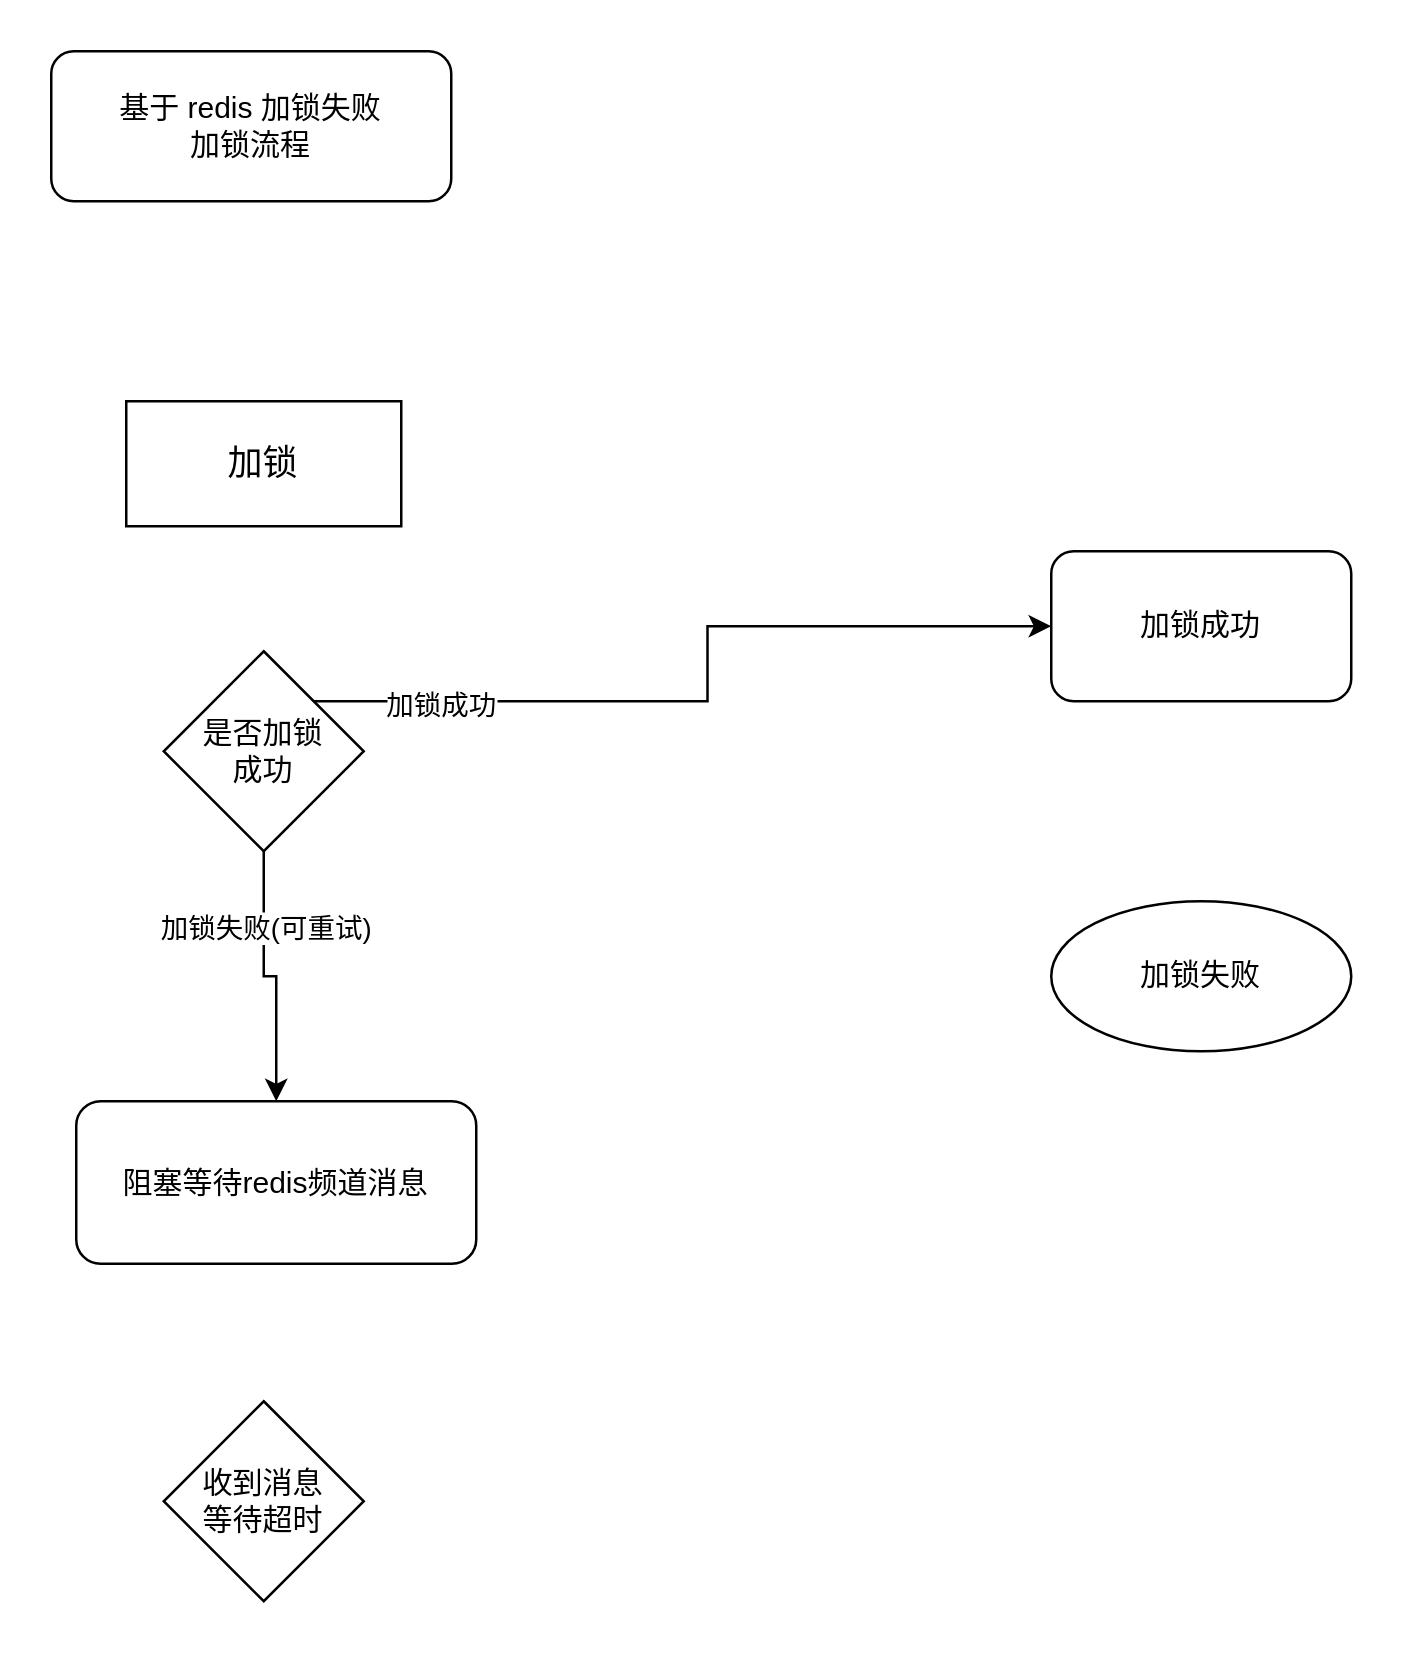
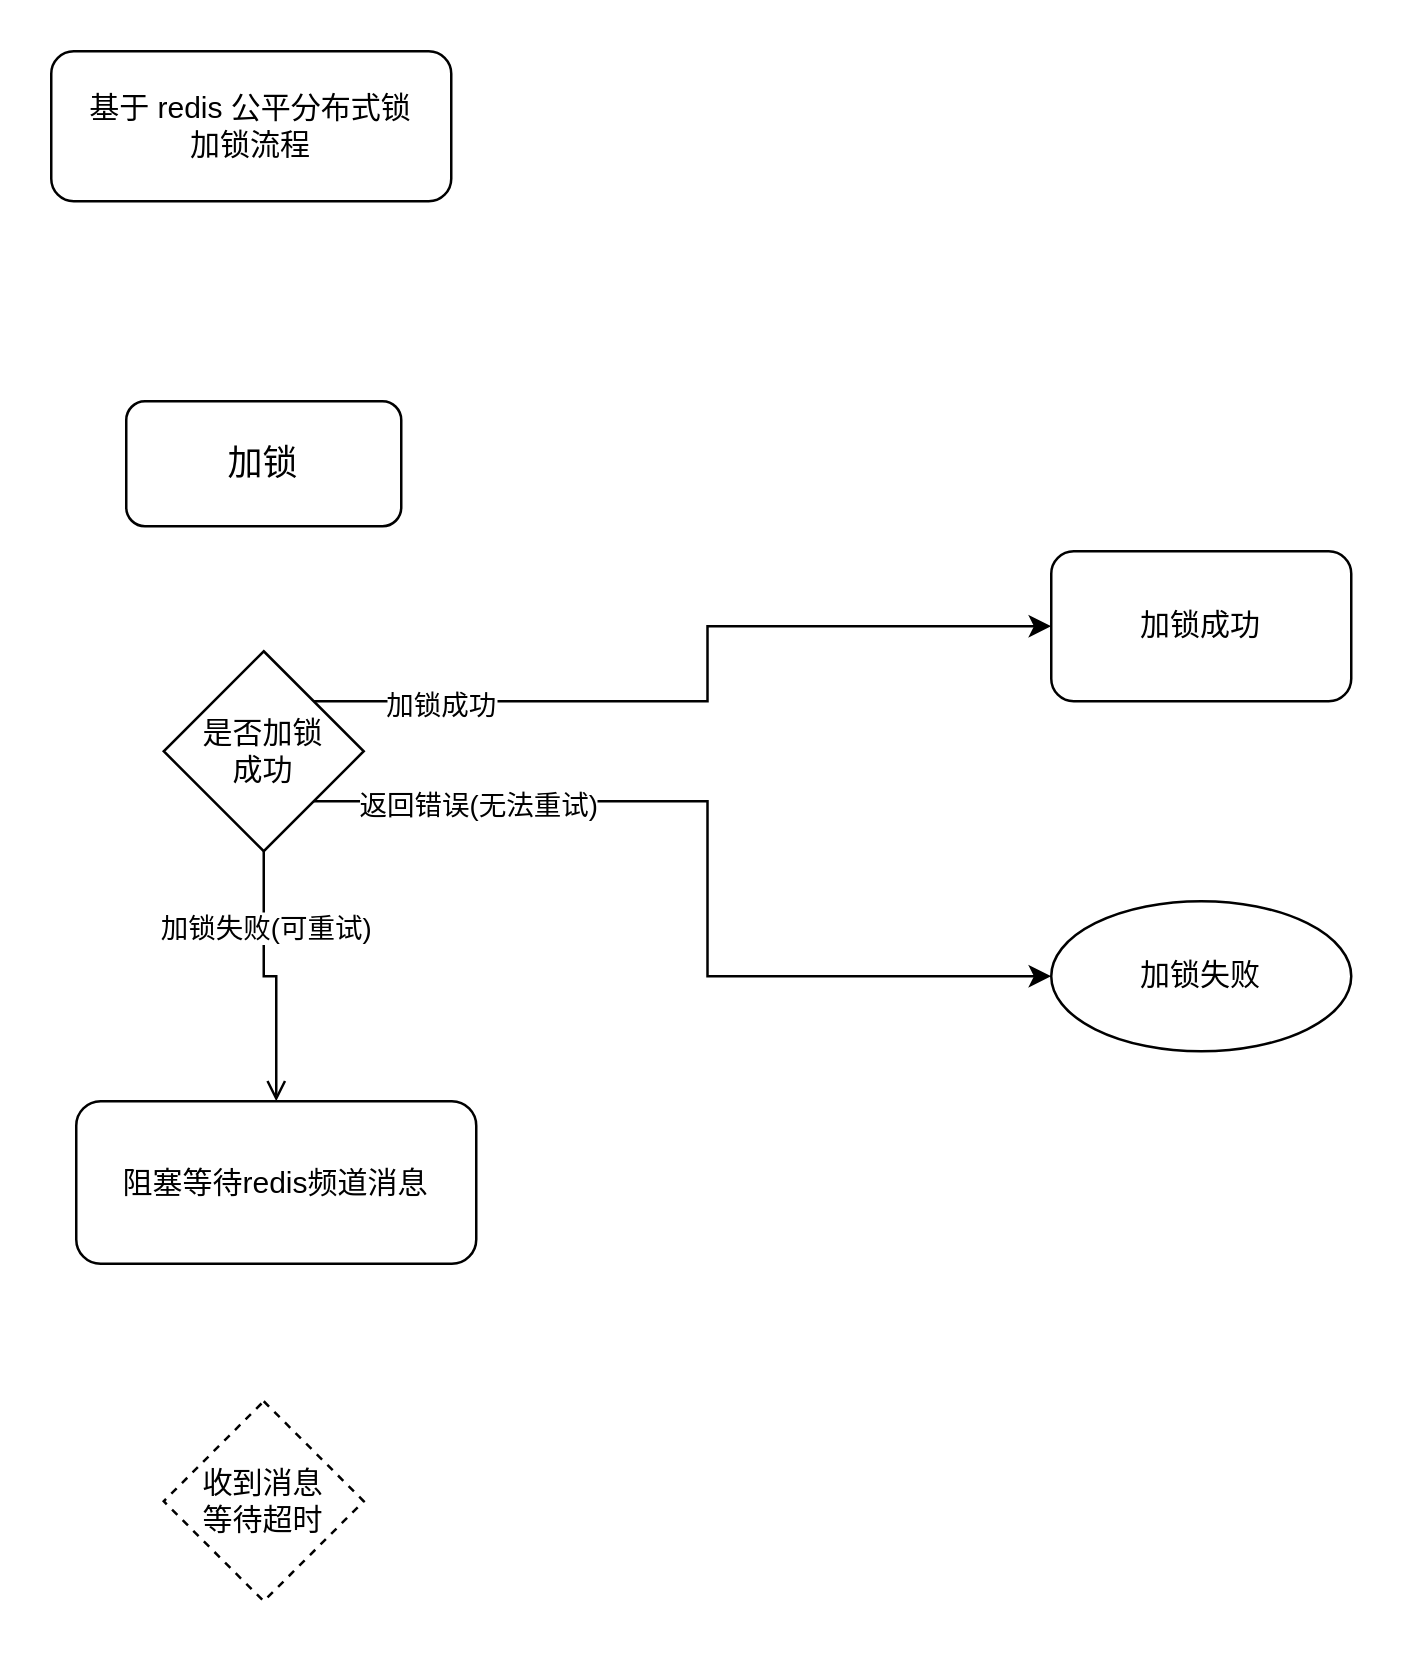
(251, 126) -> (251, 126)
(264, 464) -> (264, 464)
none -> (719, 976)
(276, 1083) -> (276, 1087)
(264, 1501) -> (264, 1501)
